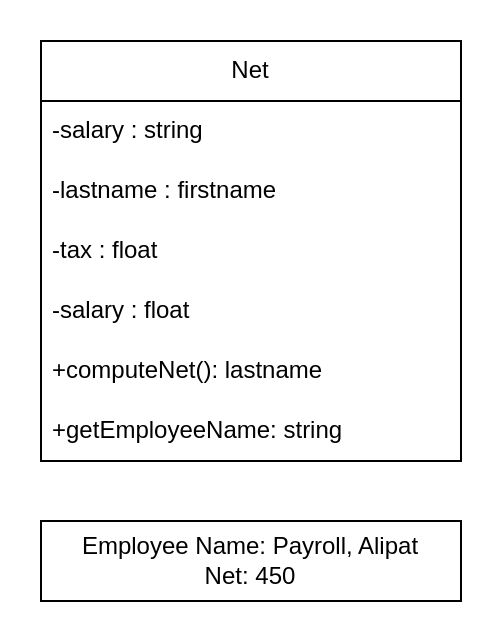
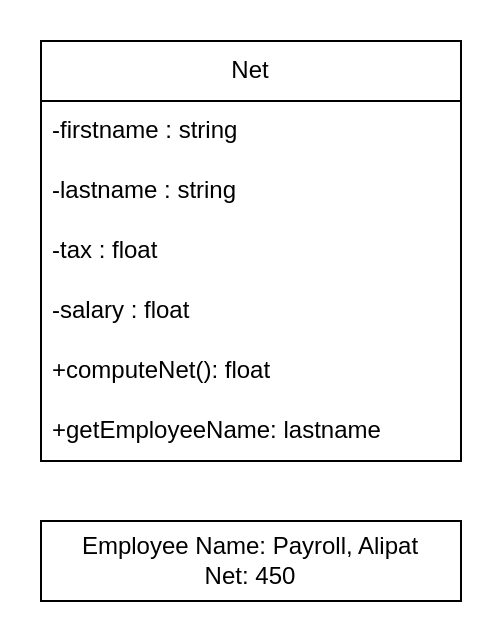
(145, 131) -> (165, 131)
(179, 191) -> (158, 191)
(198, 371) -> (178, 371)
(202, 431) -> (215, 431)
